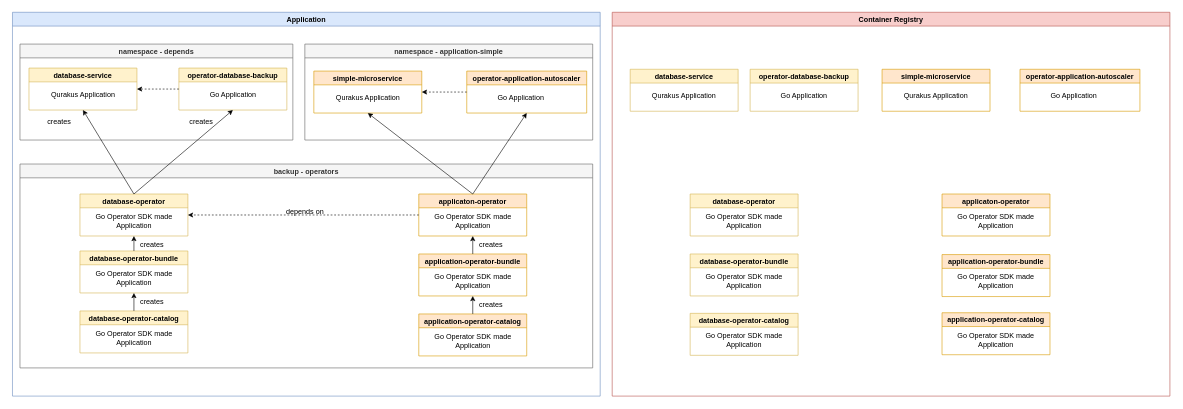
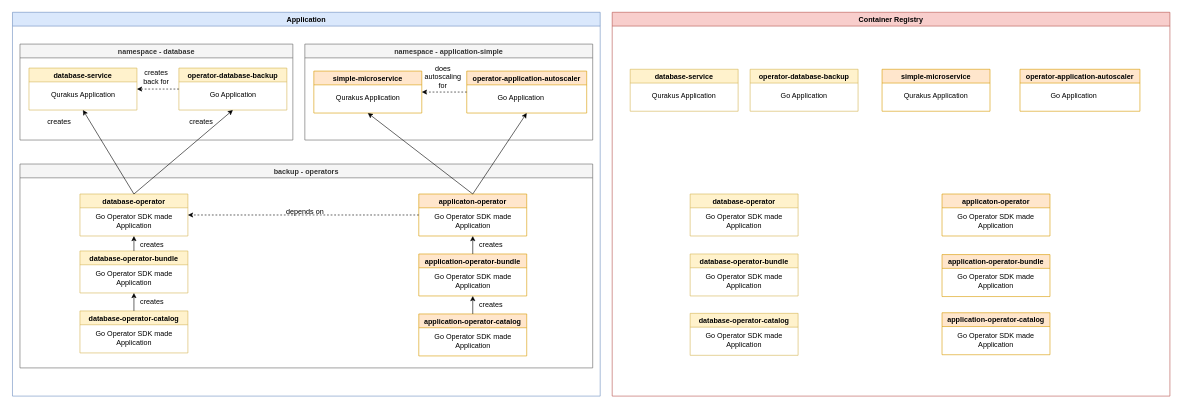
(156, 51) -> (156, 51)
none -> (156, 77)
none -> (443, 77)
